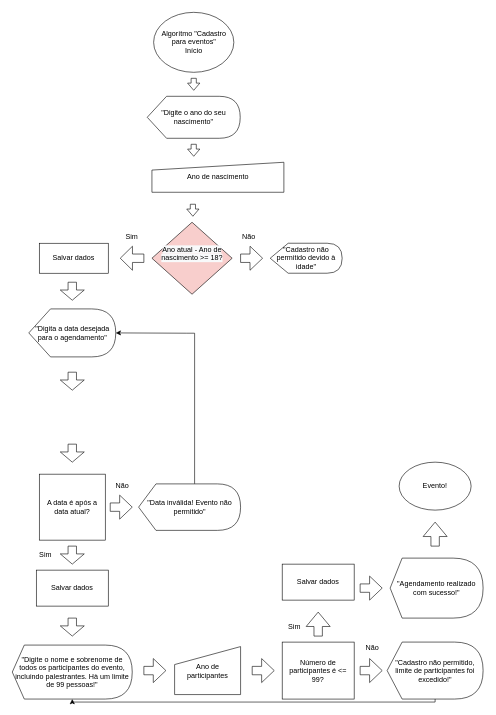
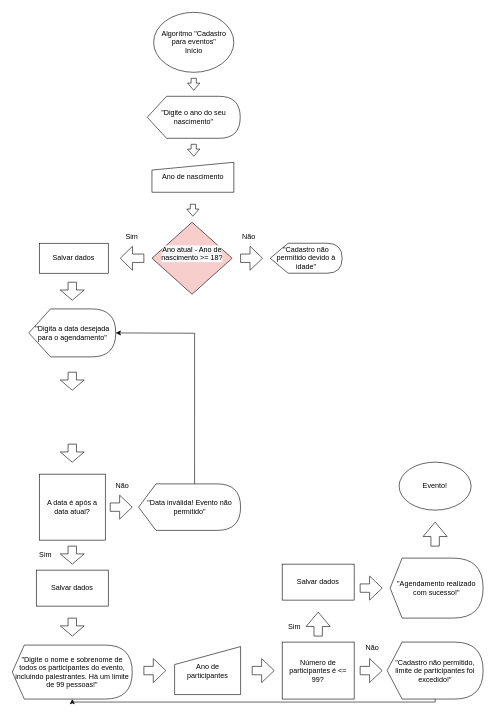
(218, 177) -> (193, 177)
